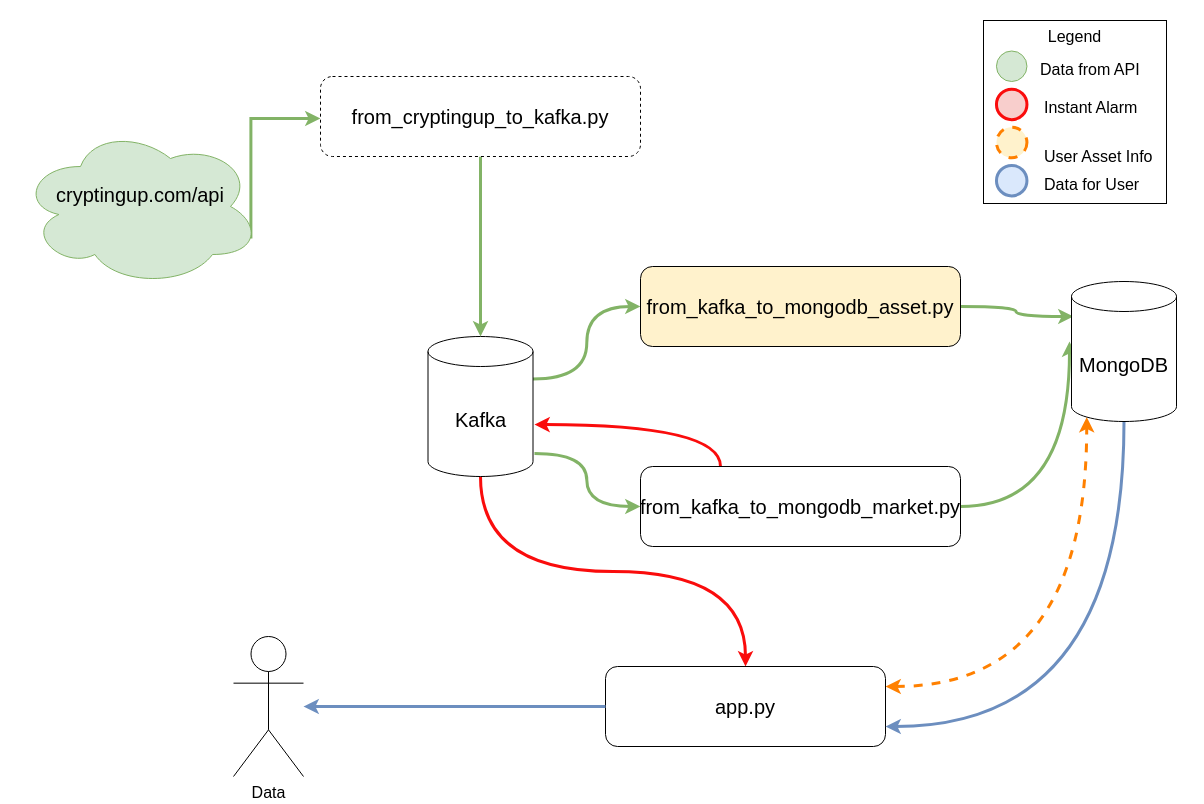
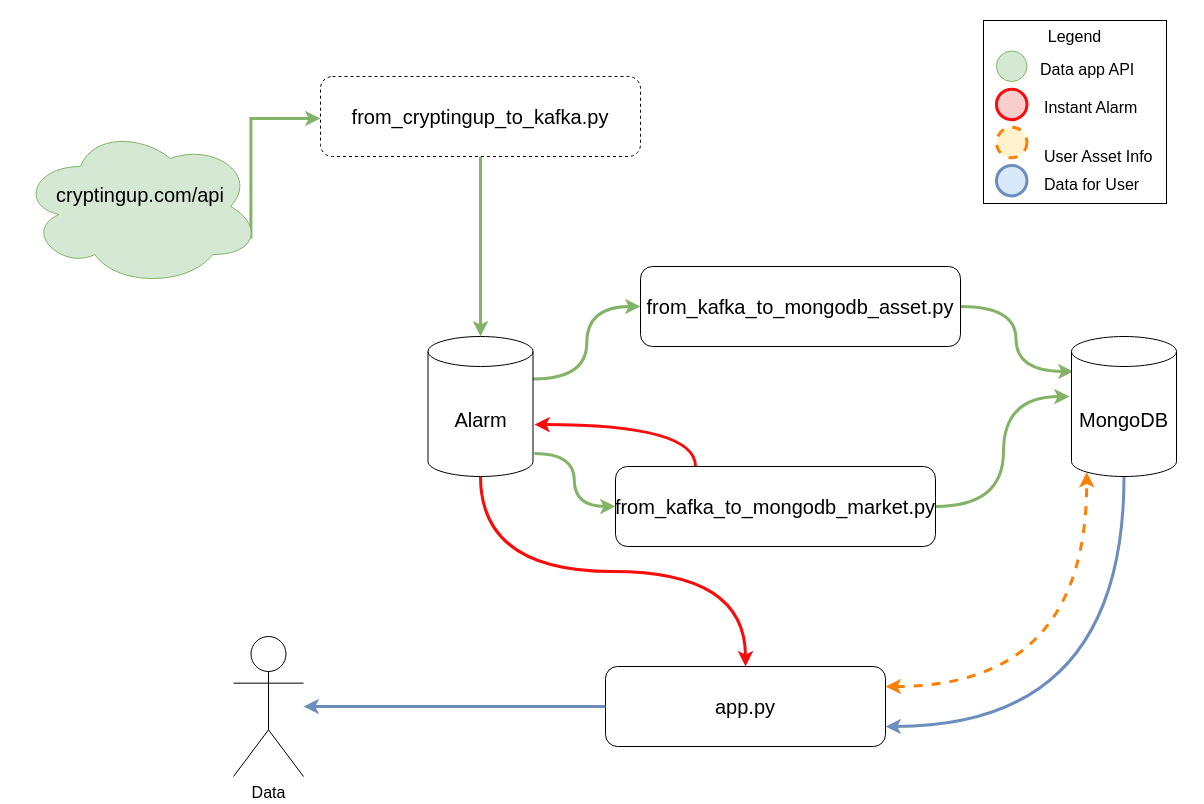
(1095, 70) -> (1090, 70)
(801, 307) -> (801, 307)
(1124, 352) -> (1124, 407)
(481, 420) -> (481, 420)
(801, 507) -> (776, 507)
